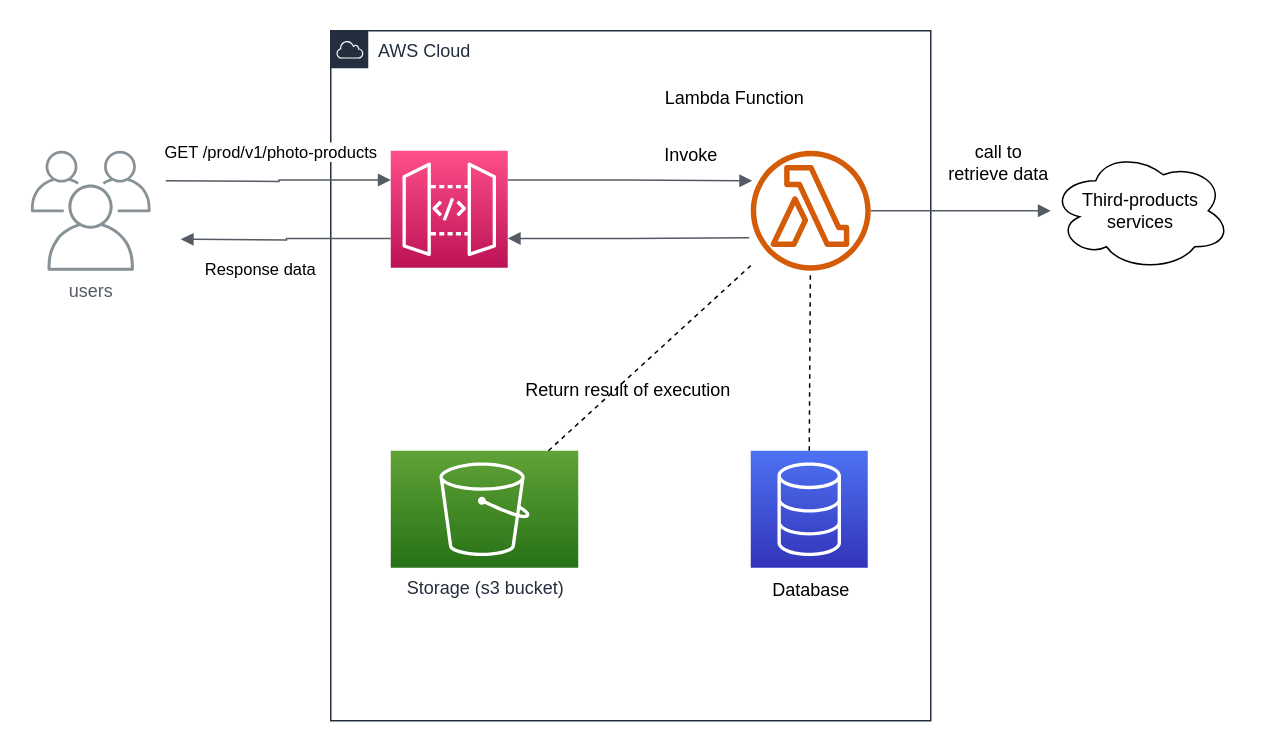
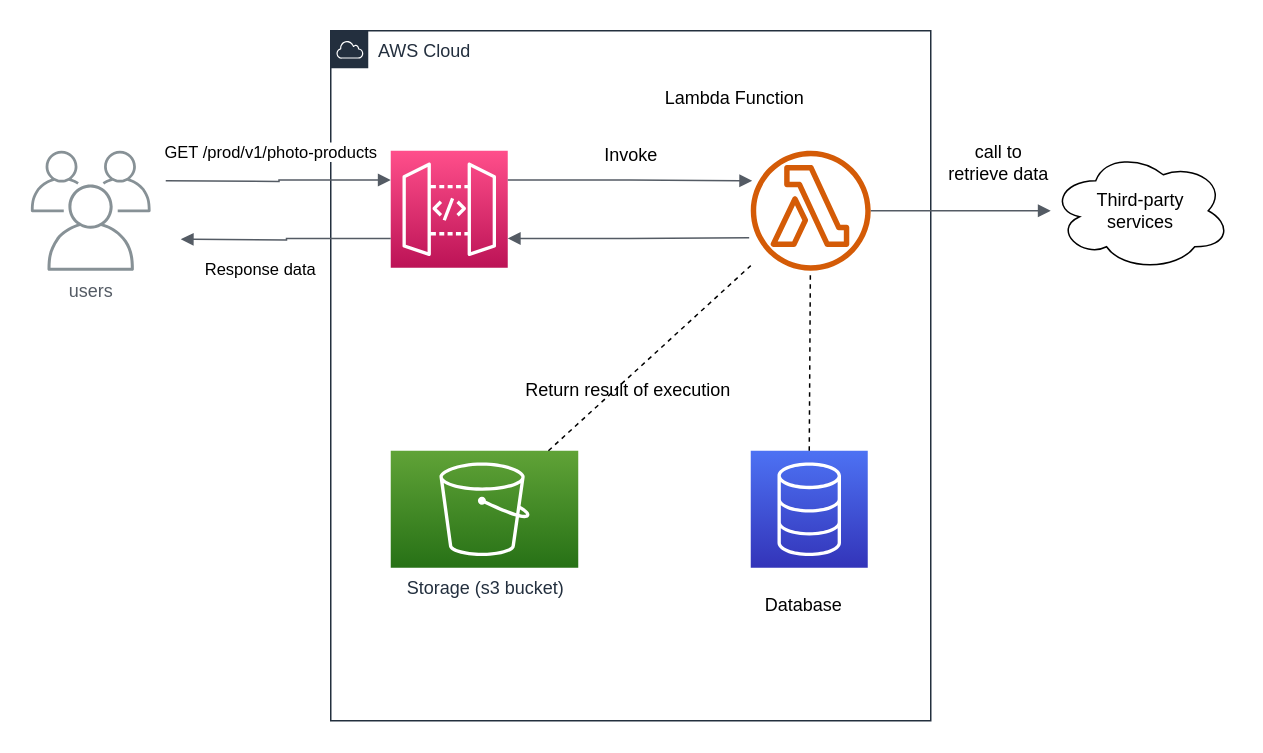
(691, 155) -> (631, 155)
(1141, 211) -> (1141, 211)
(811, 590) -> (803, 605)
